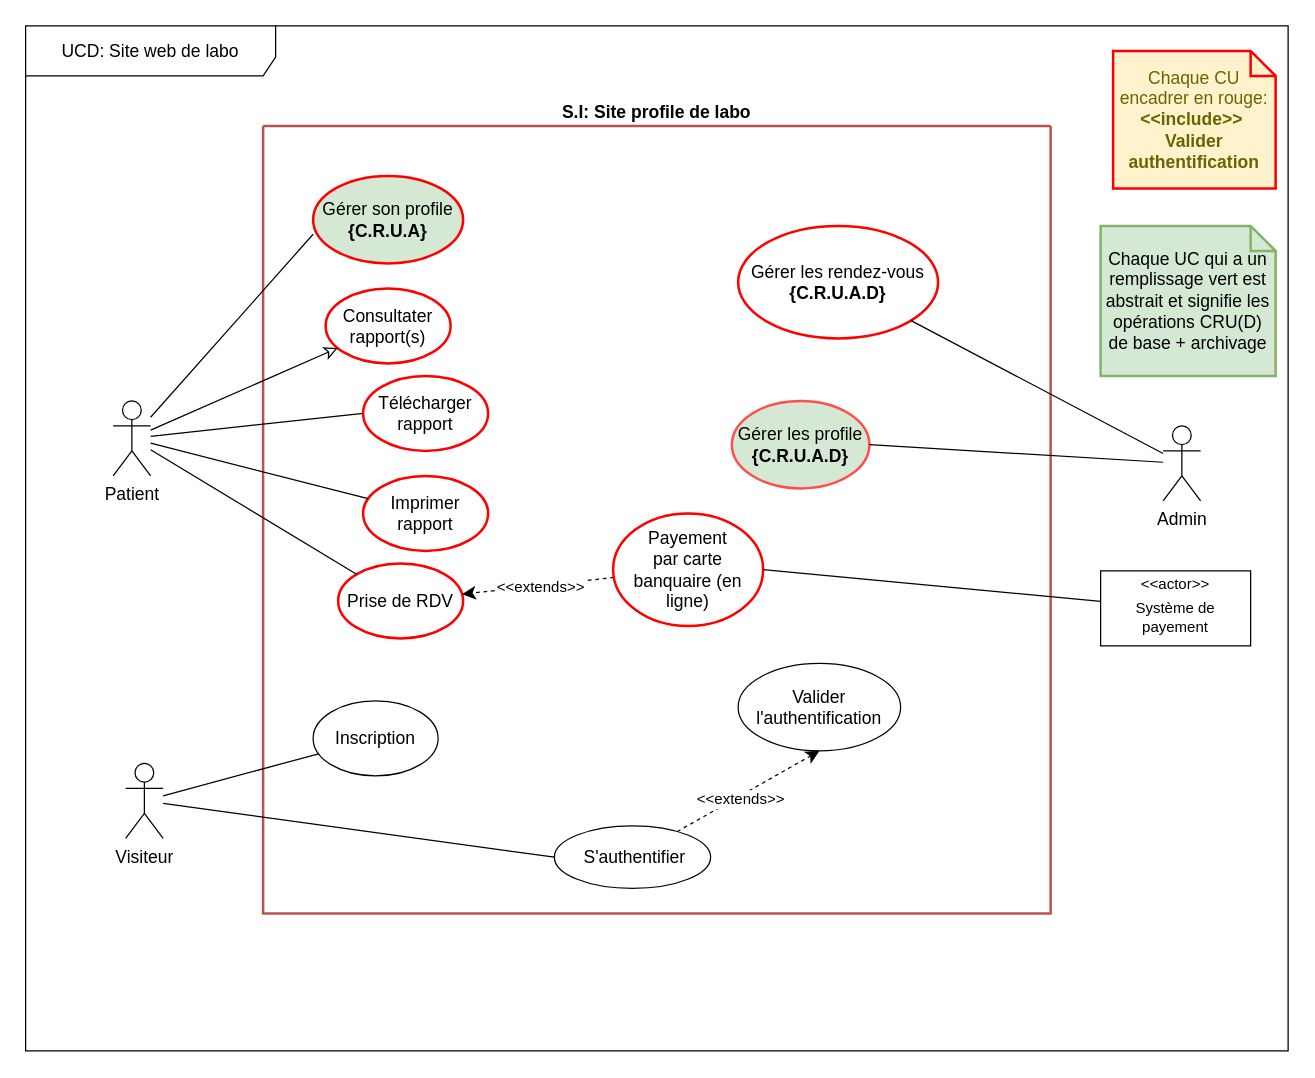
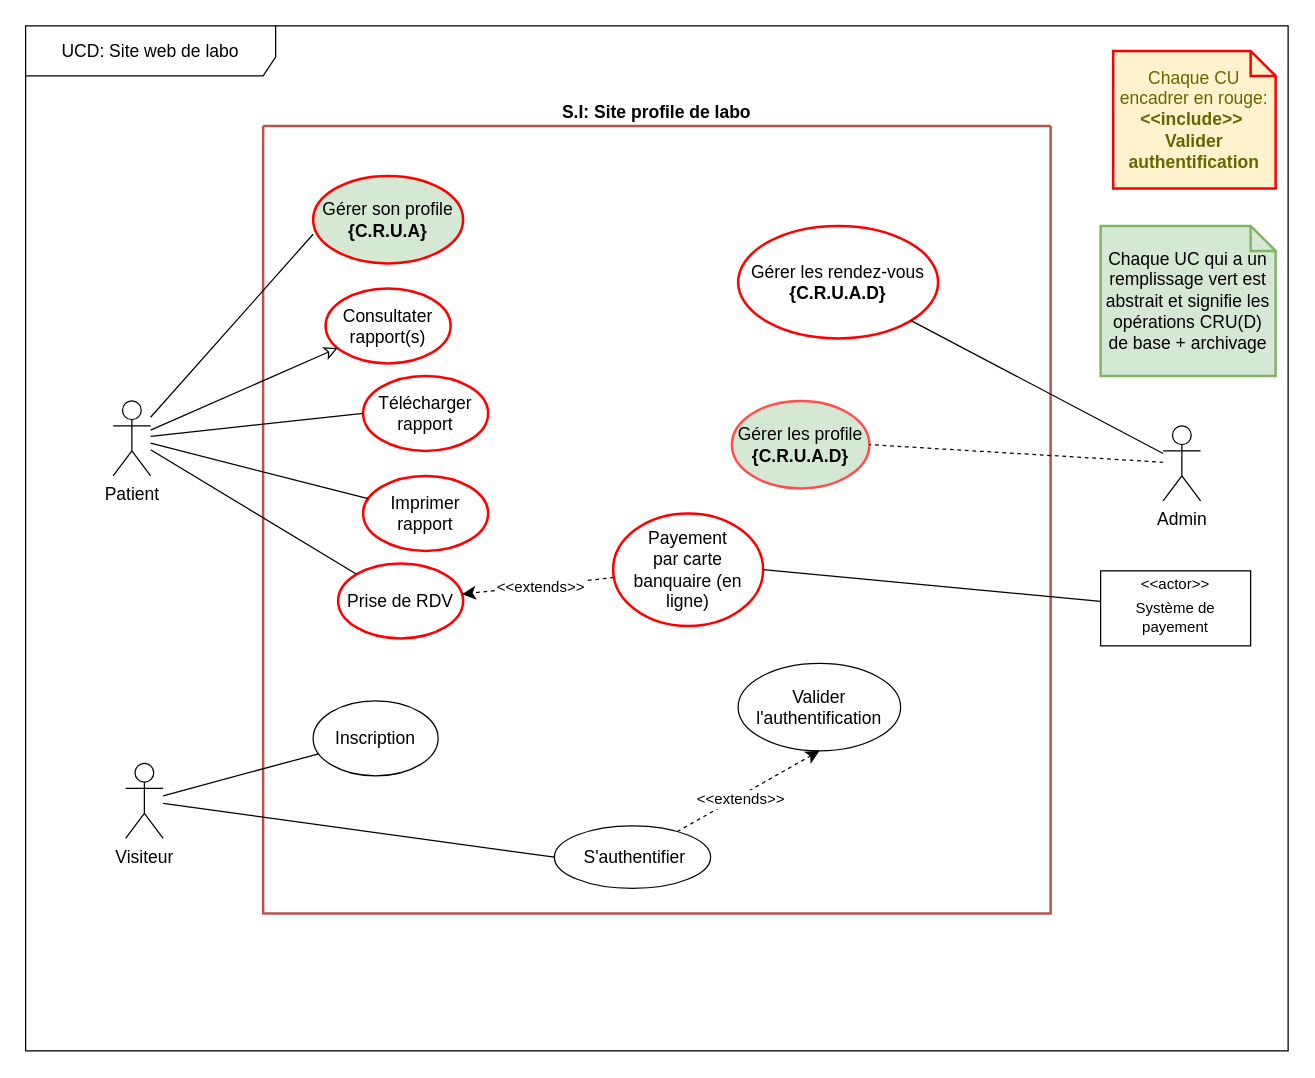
(1014, 453) -> (1014, 453)
